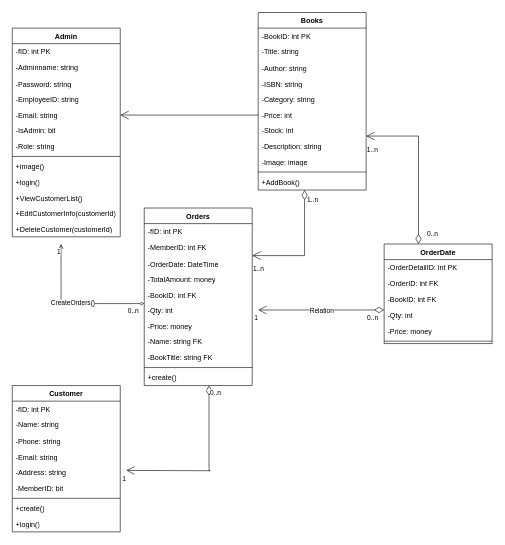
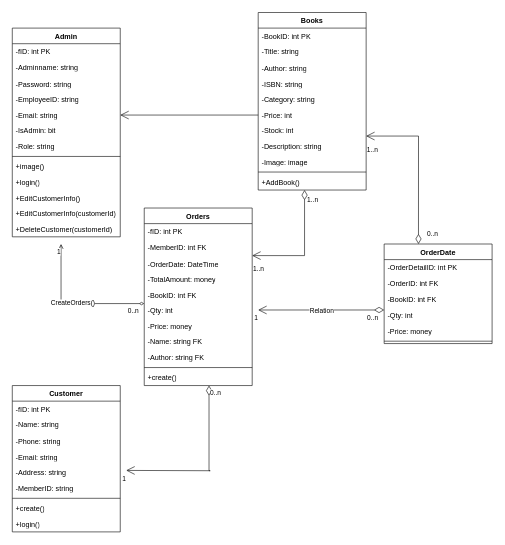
(52, 198) -> (53, 198)
(185, 358) -> (180, 358)
(41, 489) -> (47, 489)
